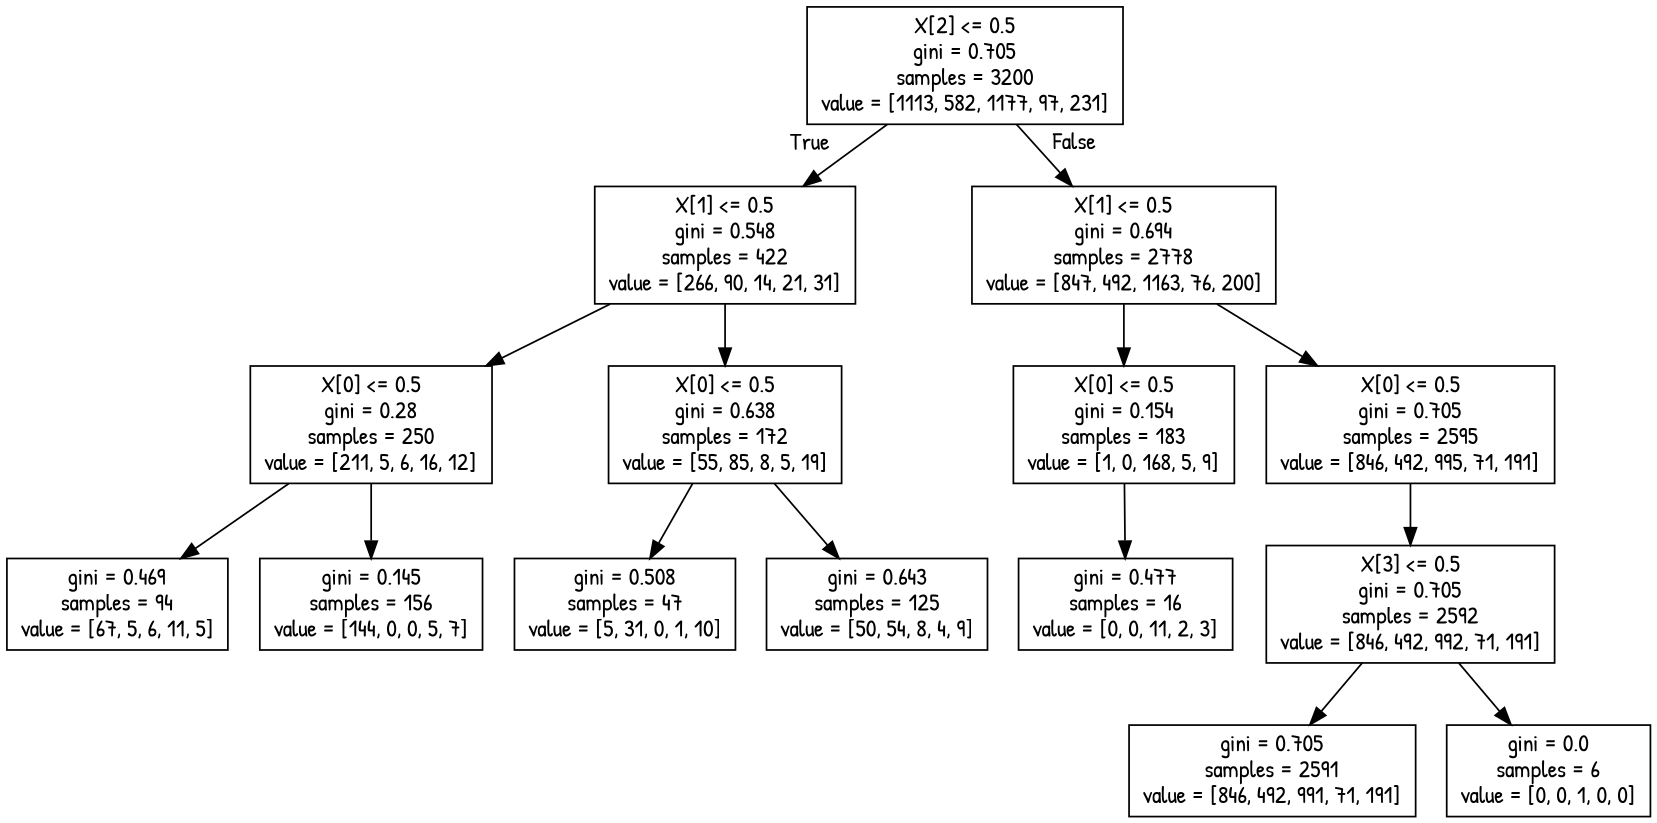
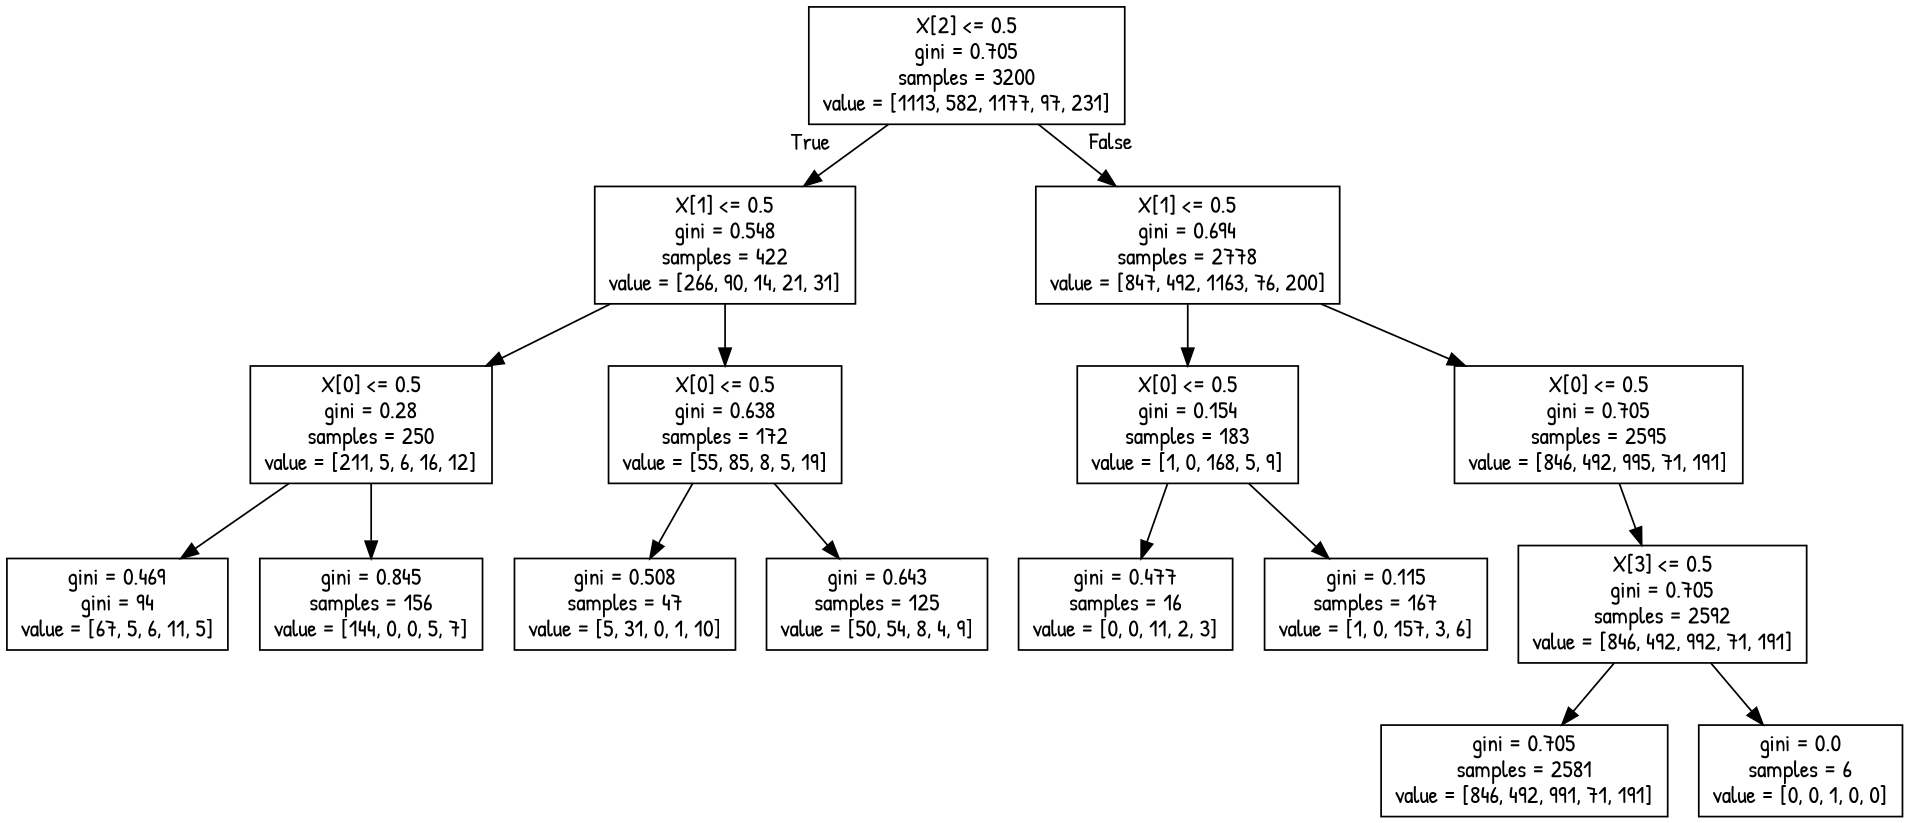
(117, 604) -> (117, 604)
(371, 604) -> (371, 604)
none -> (1376, 604)
(1272, 771) -> (1524, 771)
